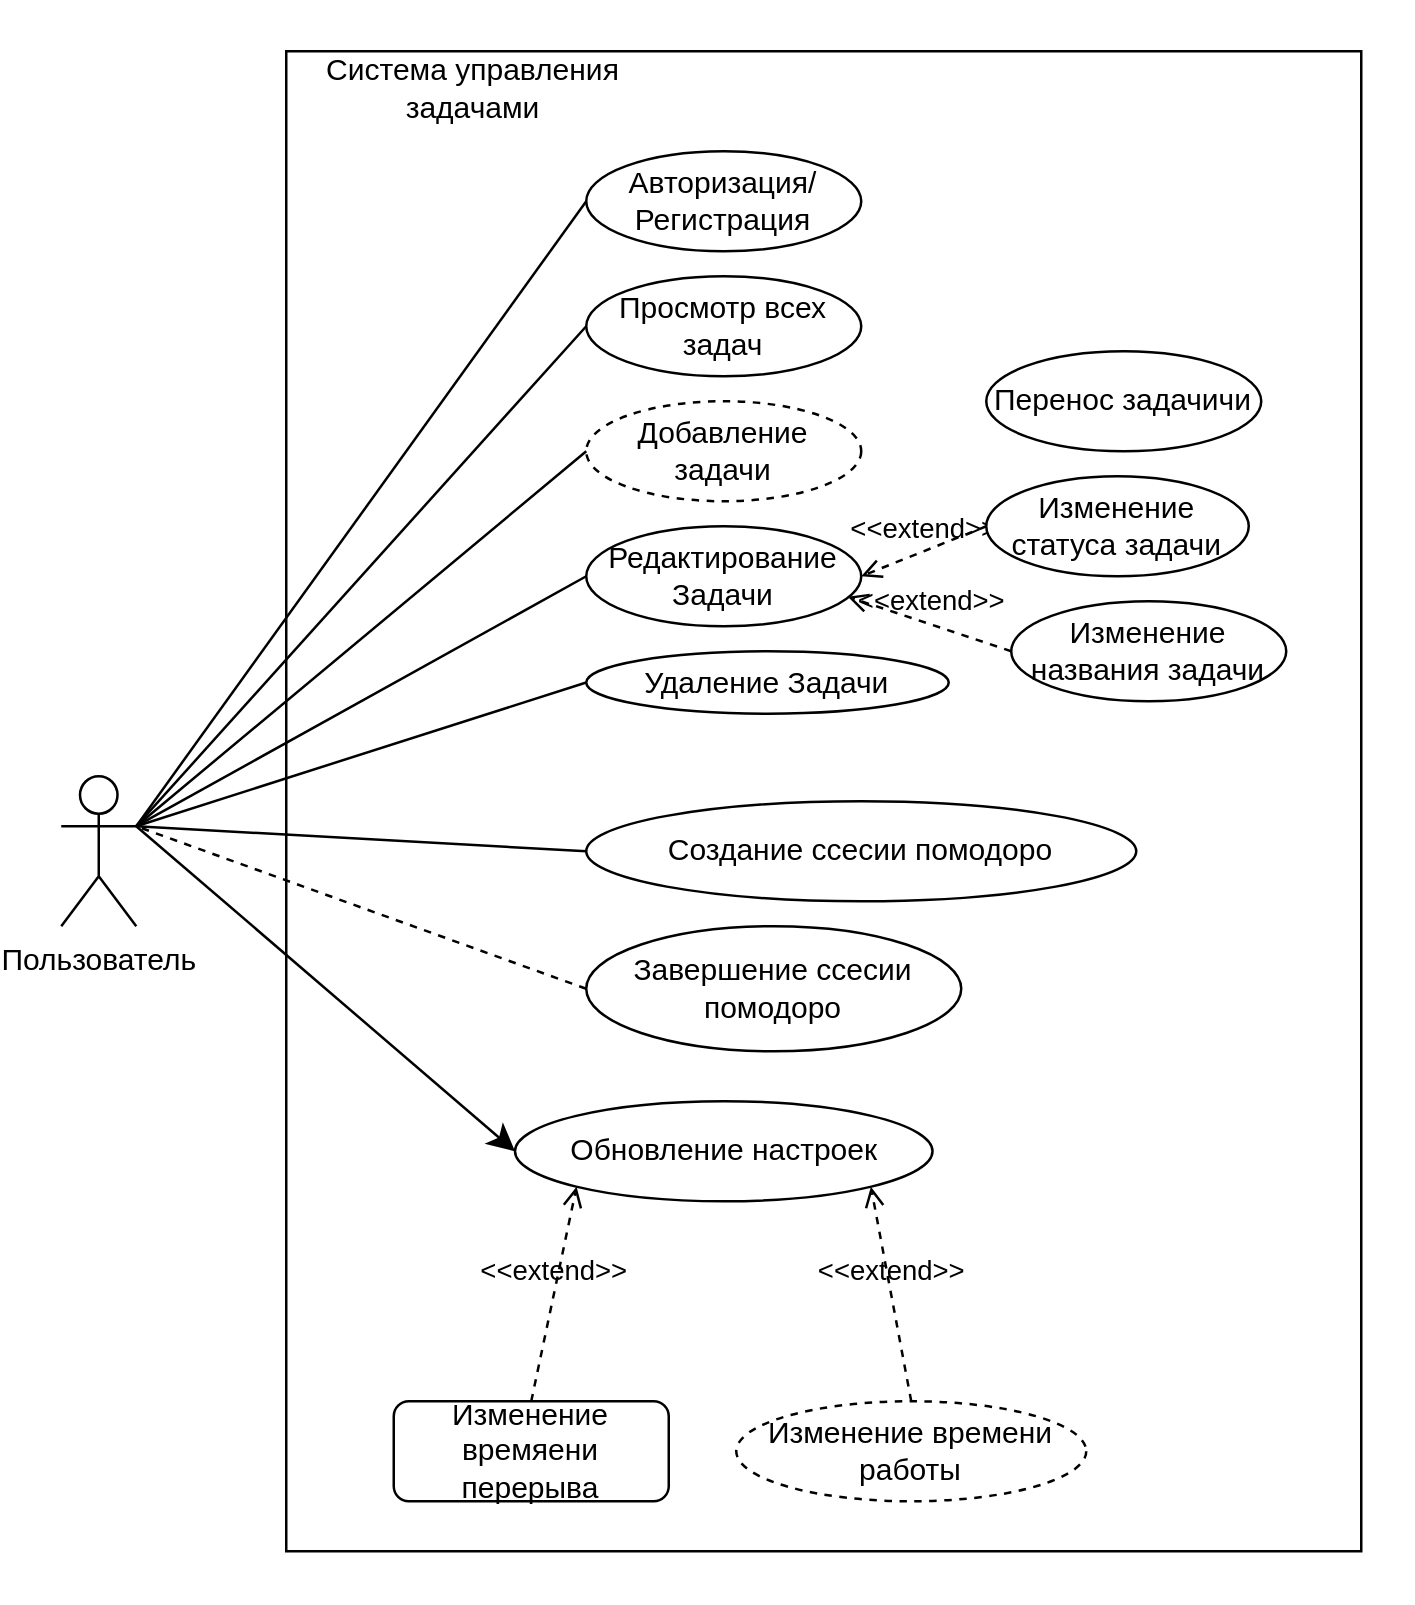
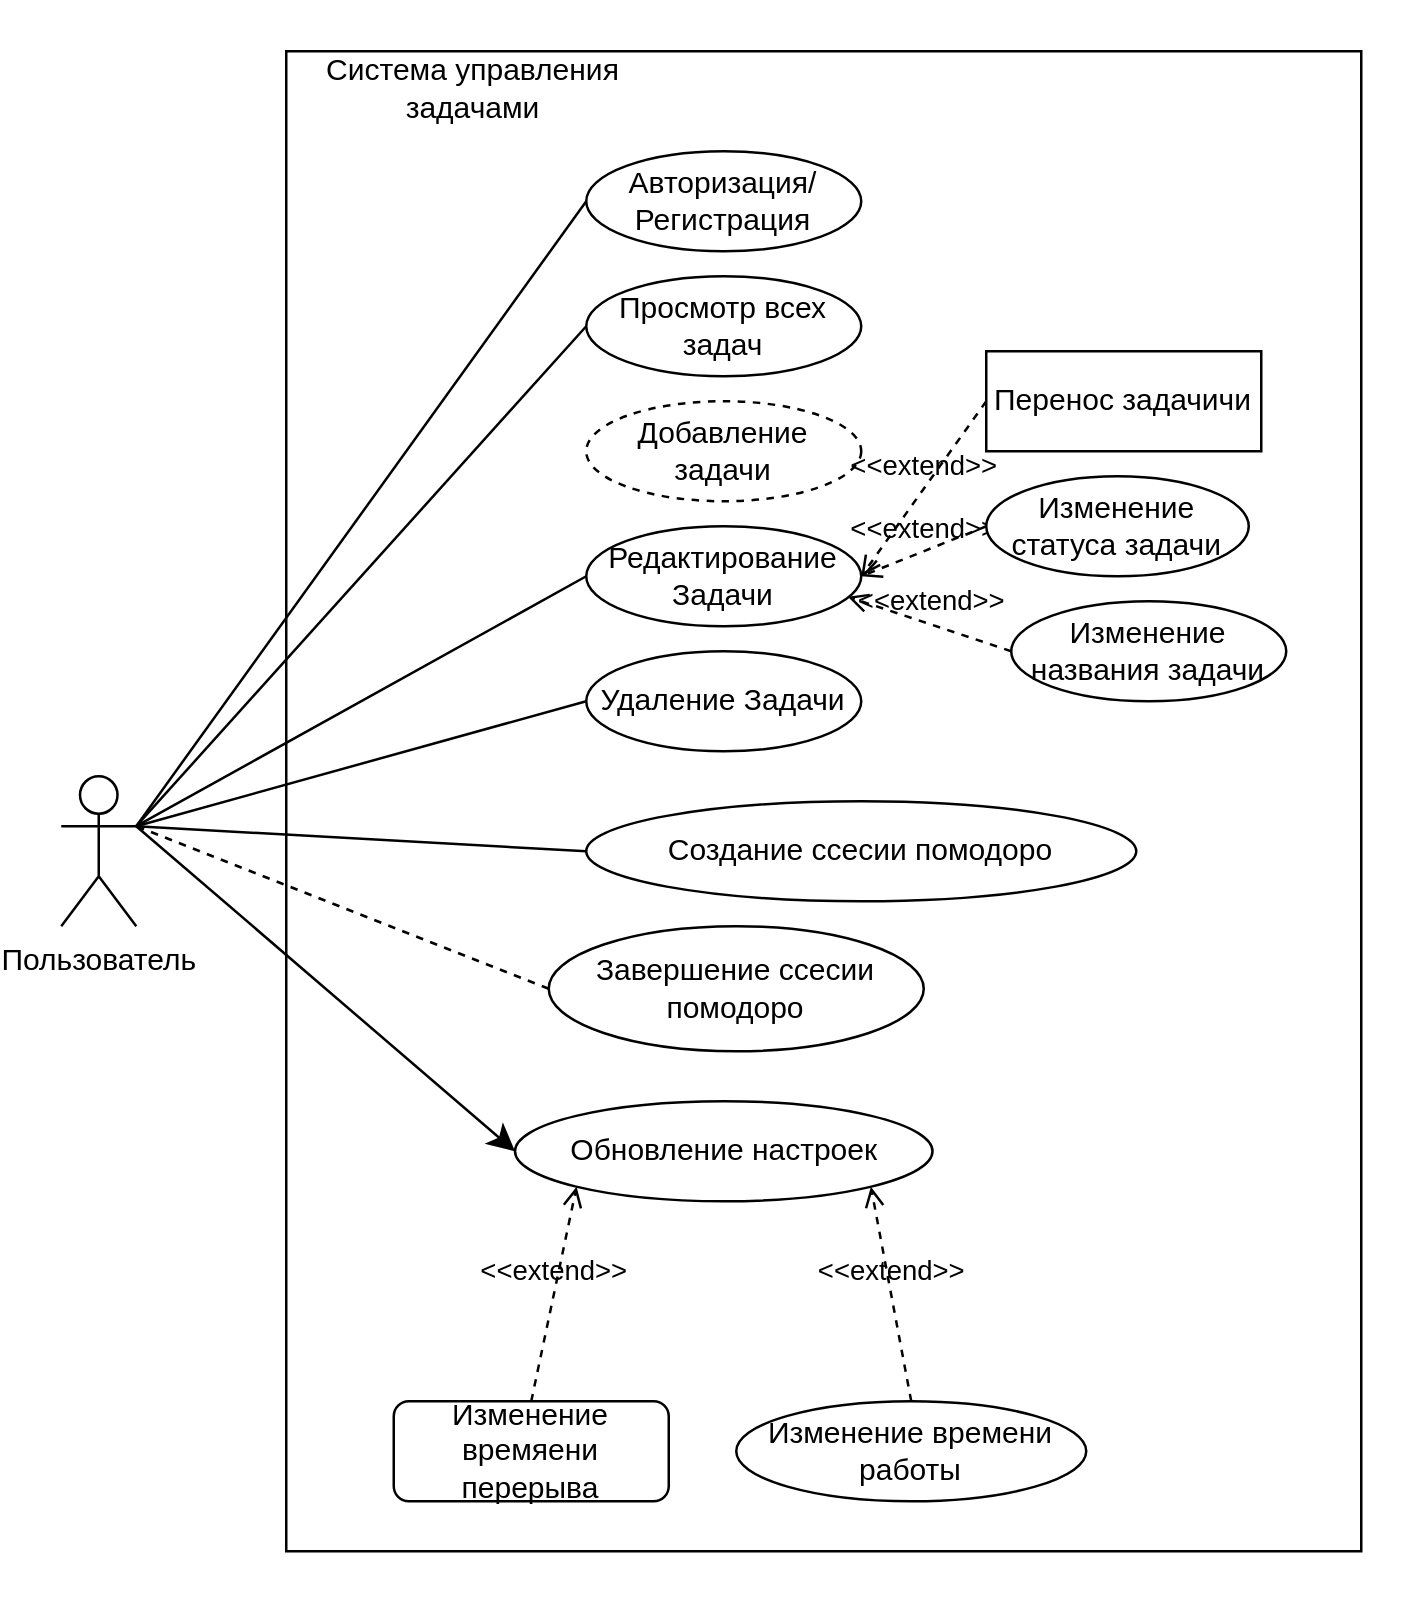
(1124, 401) -> (1124, 401)
none -> (926, 486)
(371, 631) -> none
(768, 683) -> (724, 701)
(774, 989) -> (736, 989)
(911, 1451) -> (911, 1451)
